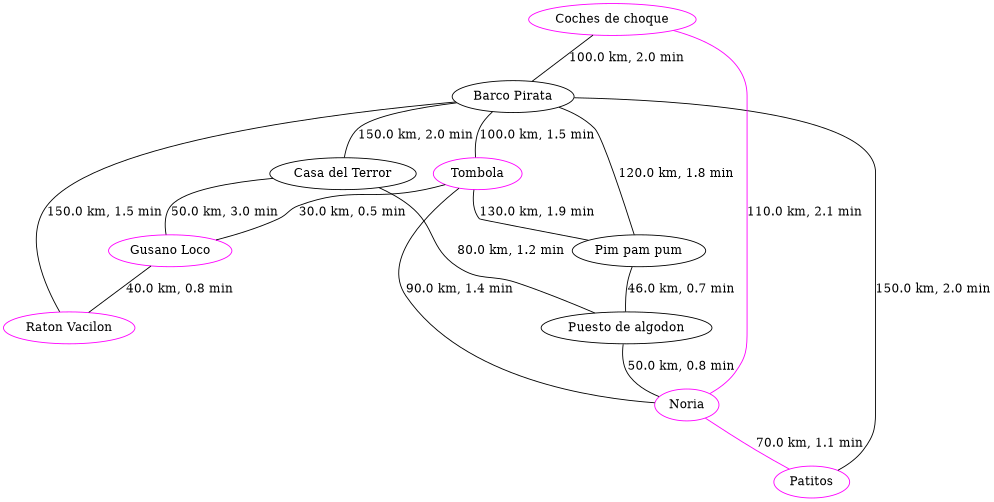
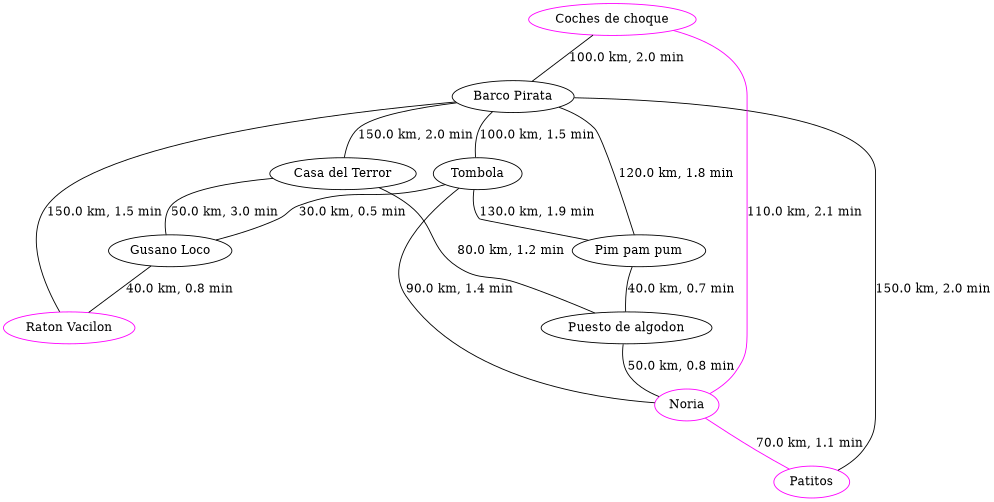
(478, 174) -> (478, 174)
(170, 251) -> (170, 251)
(681, 289) -> (681, 289)
